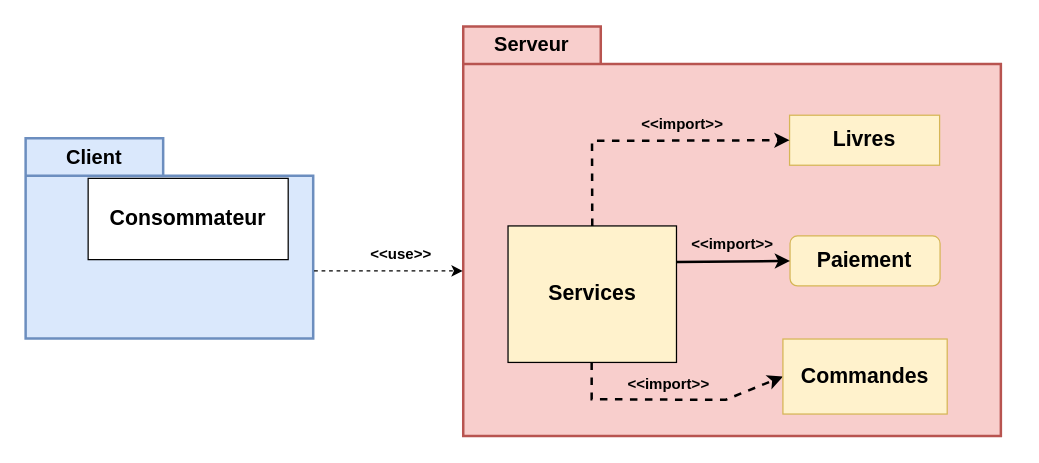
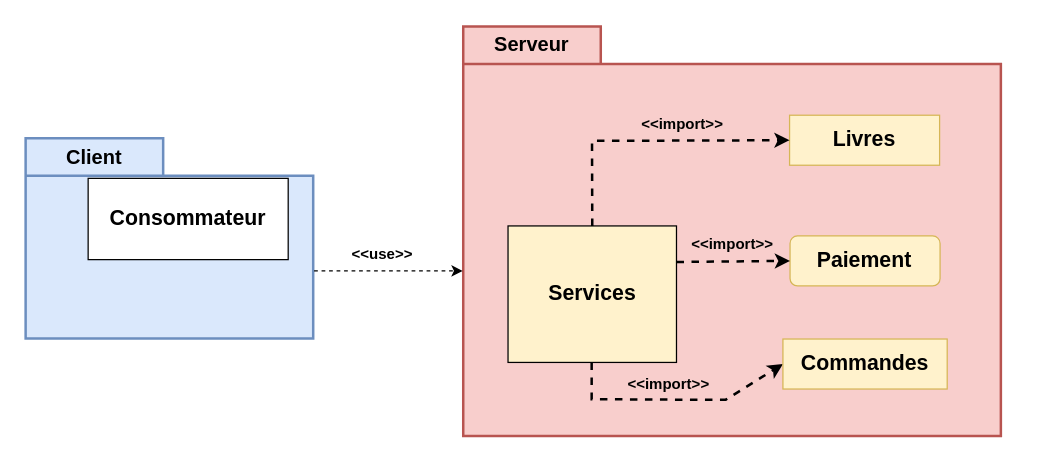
(401, 254) -> (382, 254)
(730, 261) -> (730, 261)
(865, 376) -> (865, 364)
